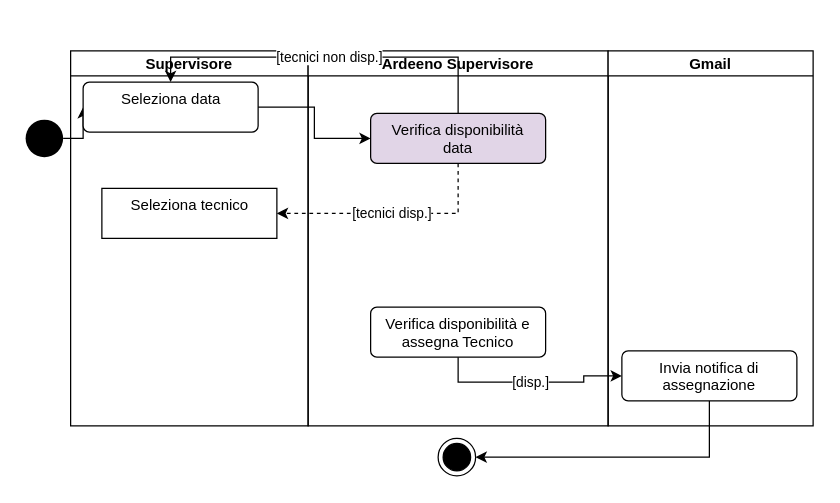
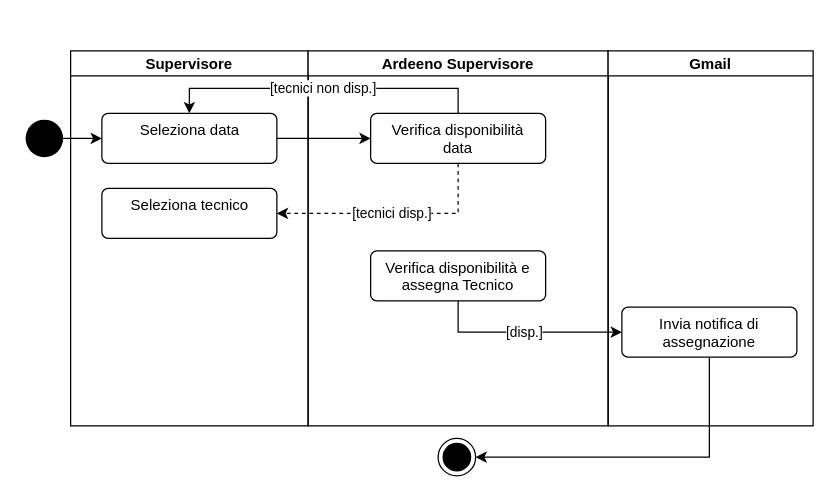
(171, 107) -> (189, 138)
(458, 138) -> (458, 138)
(189, 213) -> (189, 213)
(458, 332) -> (458, 276)
(709, 376) -> (709, 332)
